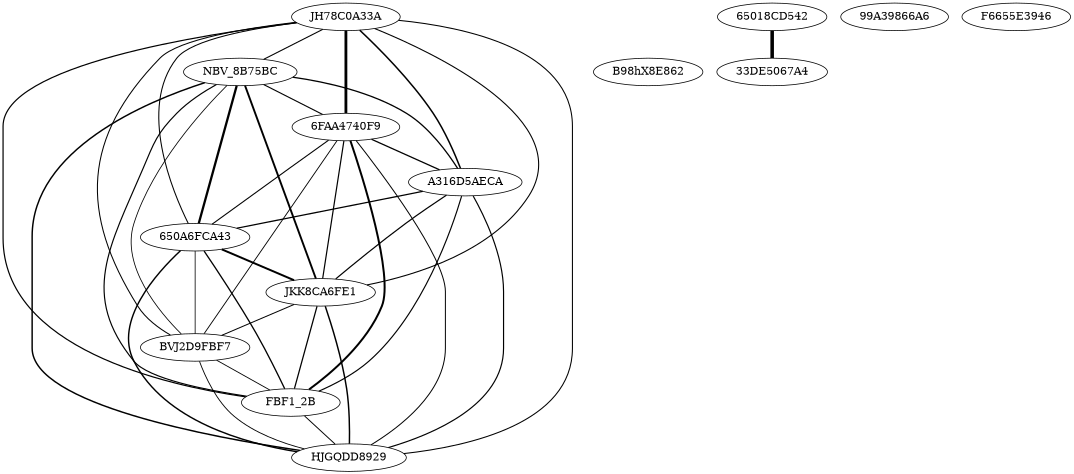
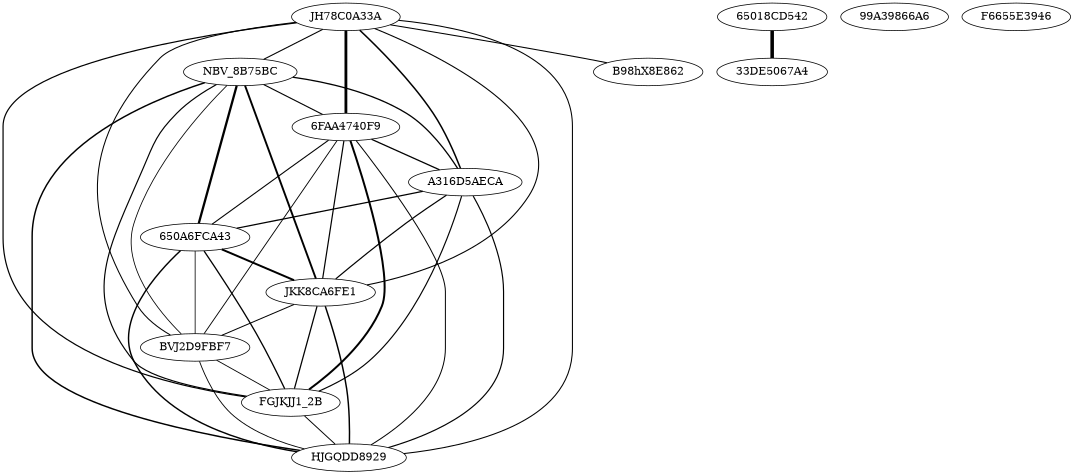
(165, 79) -> (520, 47)
(291, 403) -> (291, 403)
